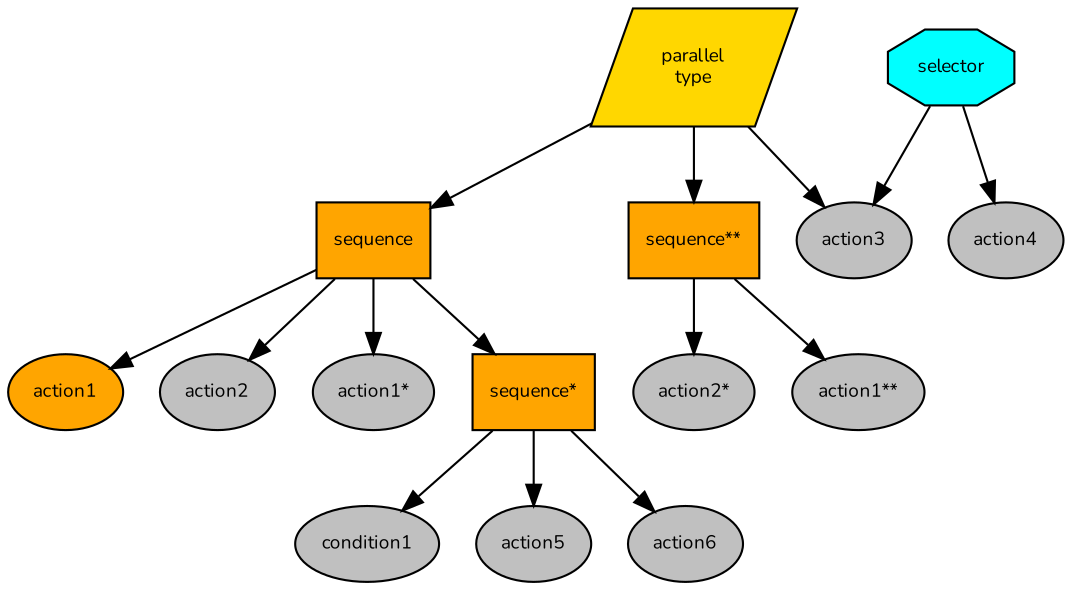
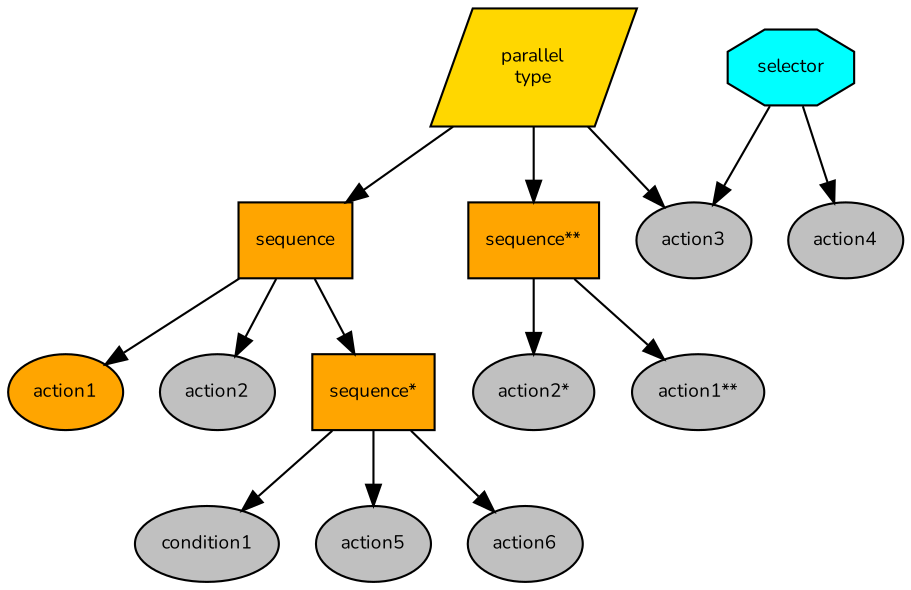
(373, 392) -> none
